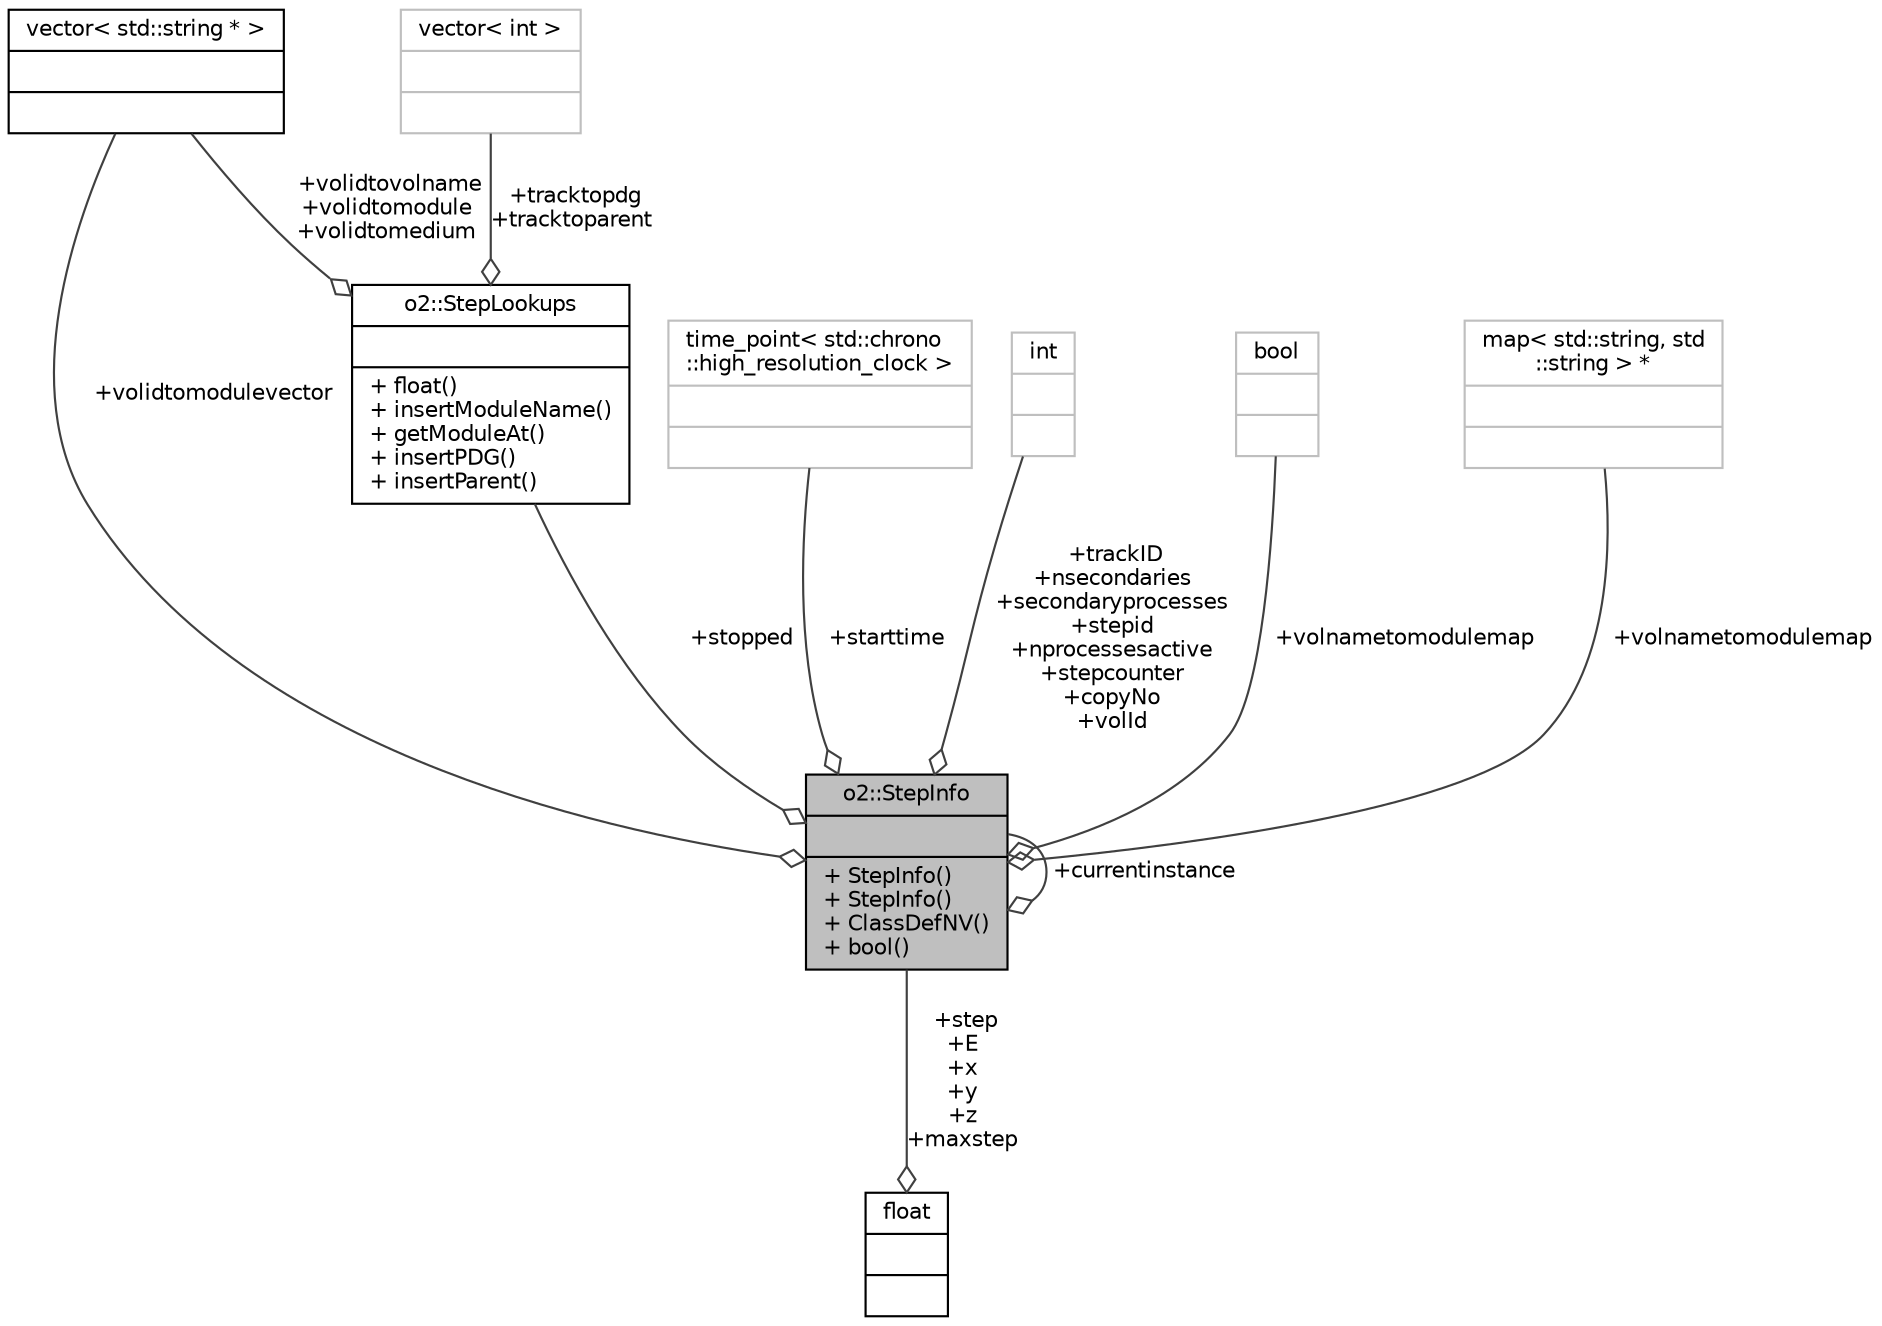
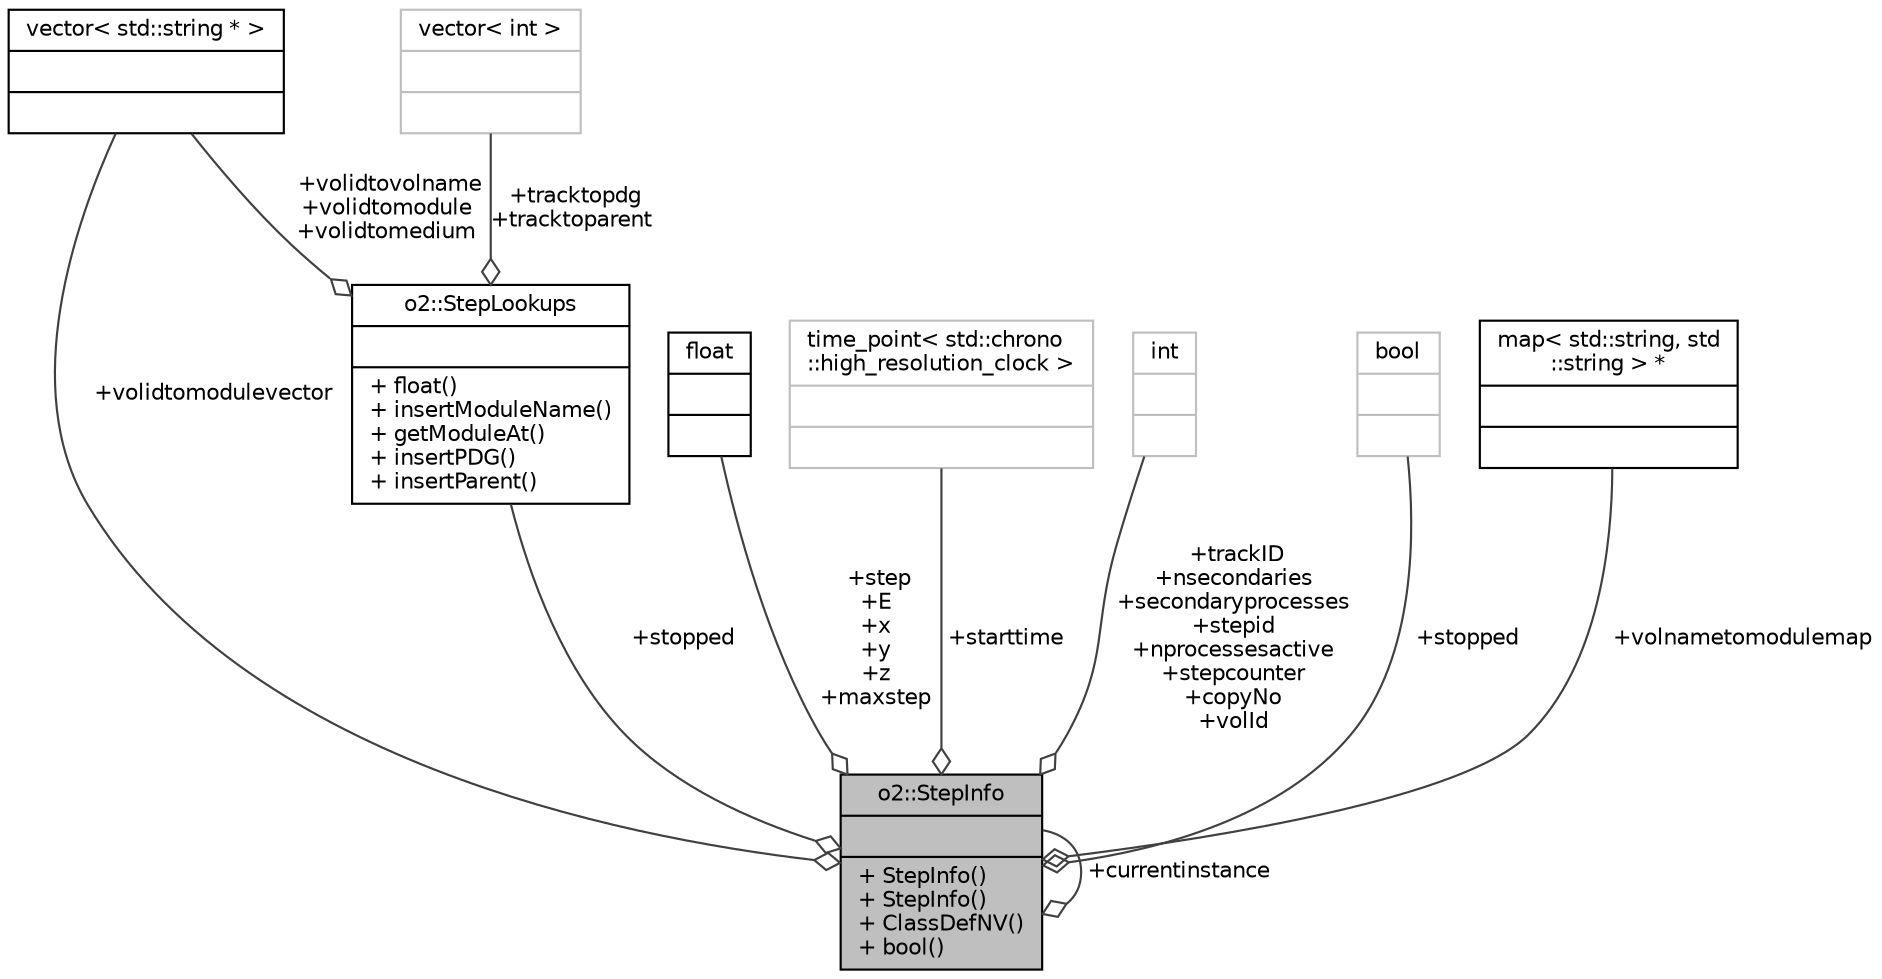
(1594, 394) -> (1609, 394)
(1402, 639) -> (1465, 639)
(907, 1068) -> (765, 610)
